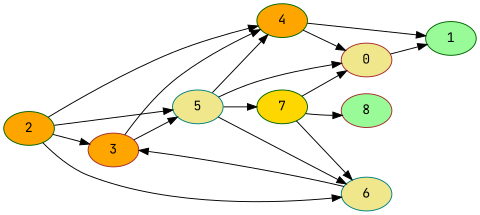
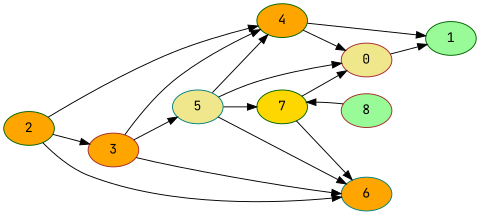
(319, 115) -> (330, 103)
(109, 118) -> none
(247, 167) -> (234, 177)
(367, 194) -> (367, 194)
